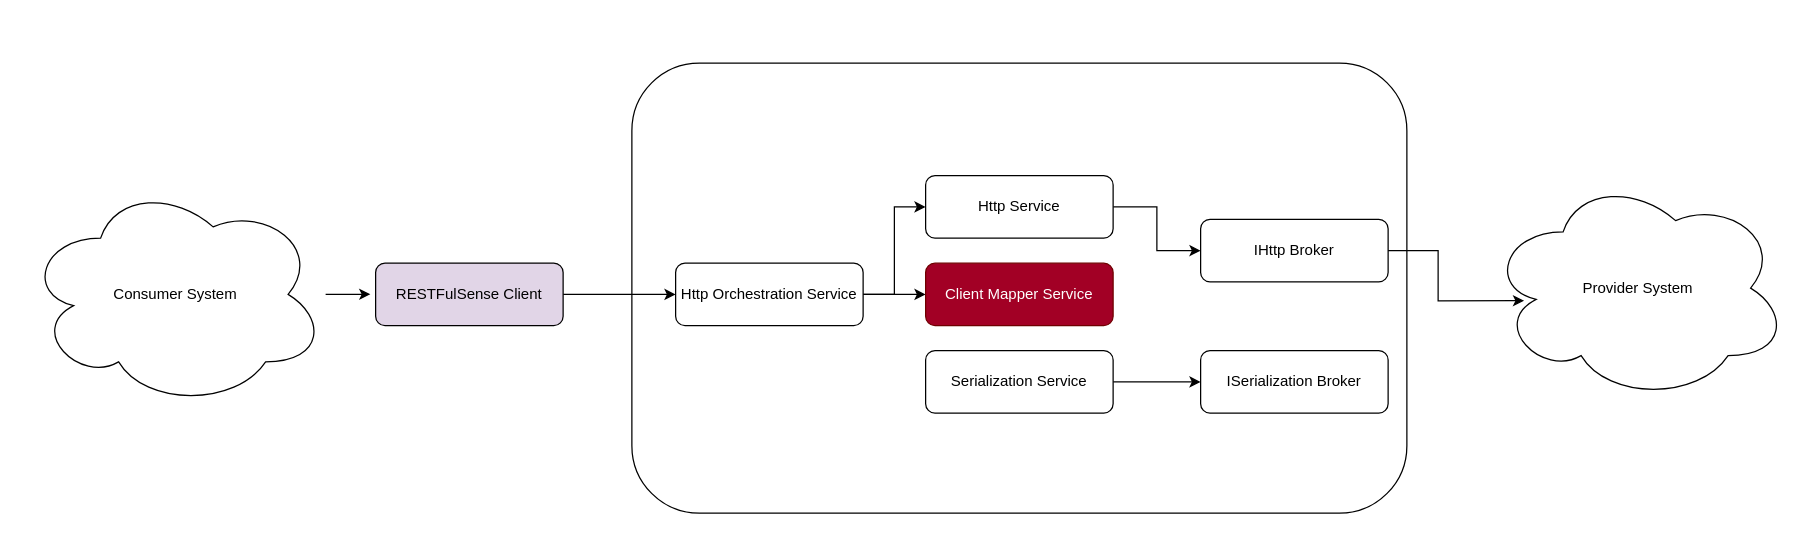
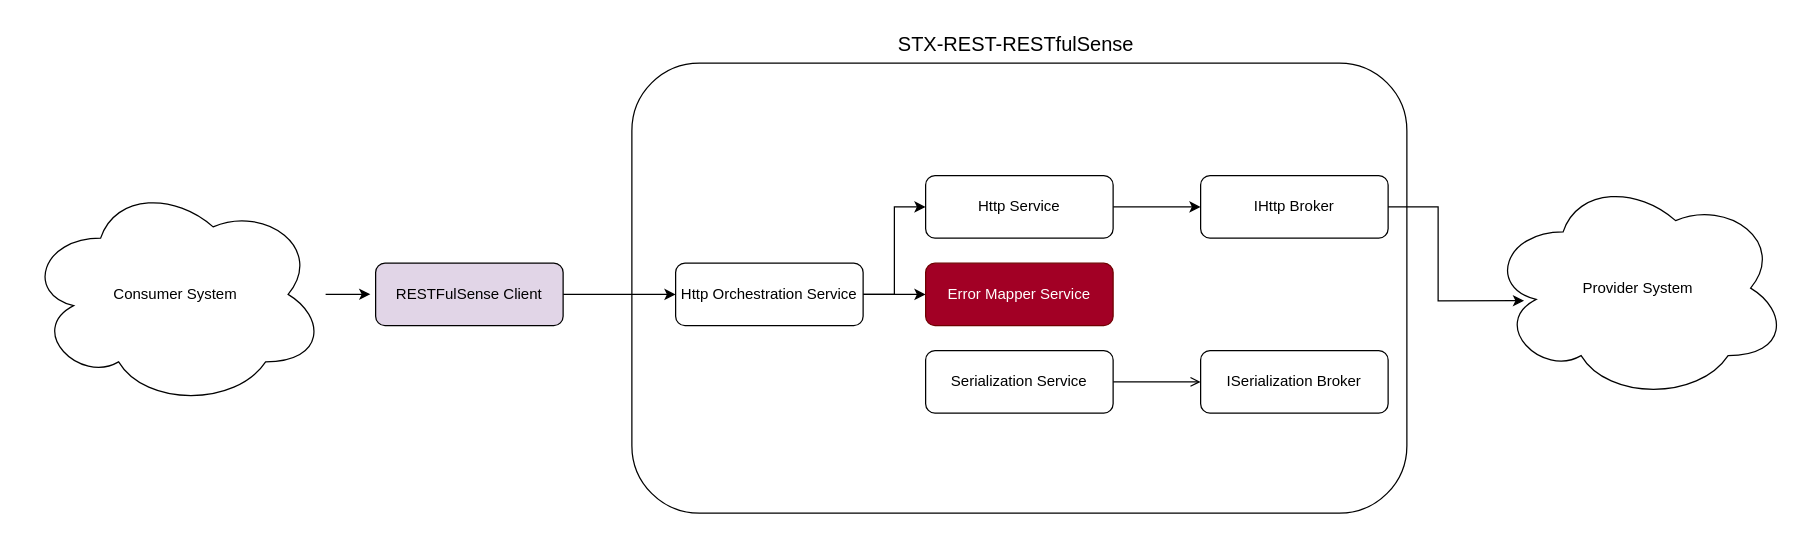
none -> (1016, 44)
(1294, 251) -> (1294, 207)
(1019, 294) -> (1019, 294)
(1191, 382) -> (1192, 382)
